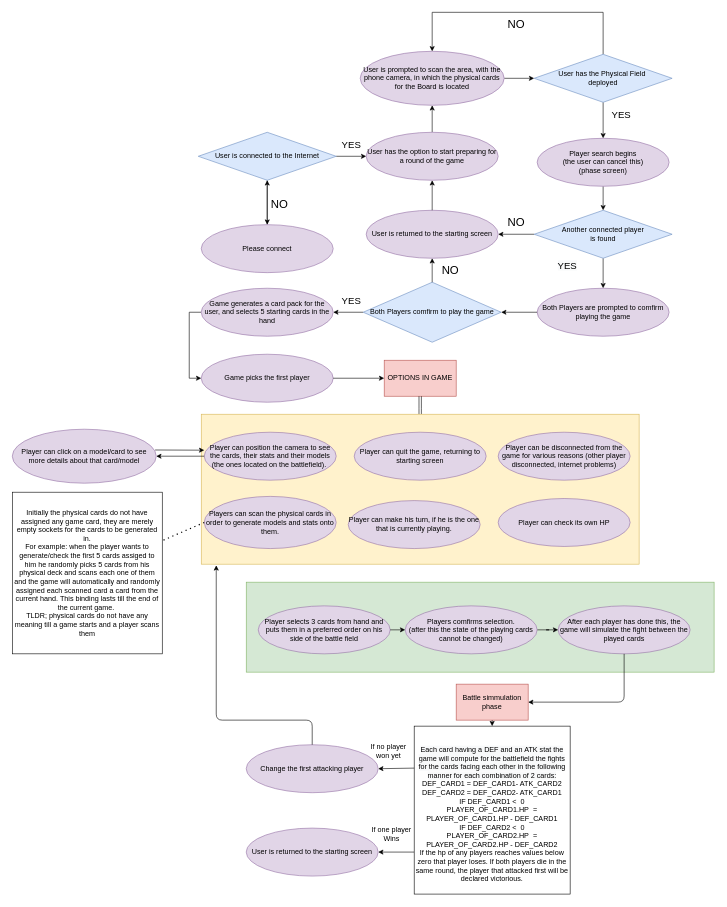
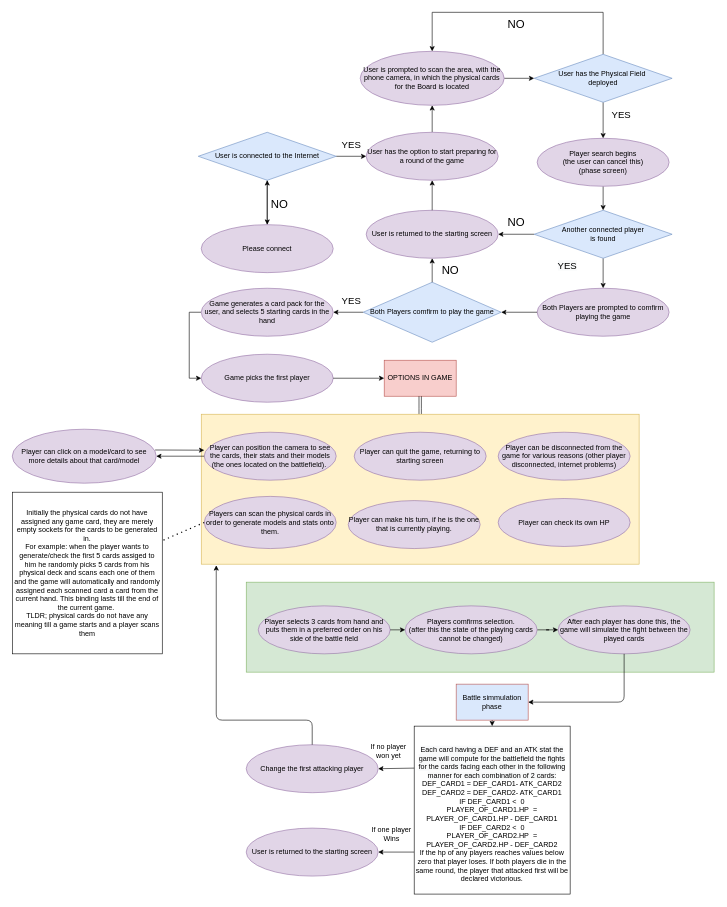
(492, 702) -> (492, 702)
